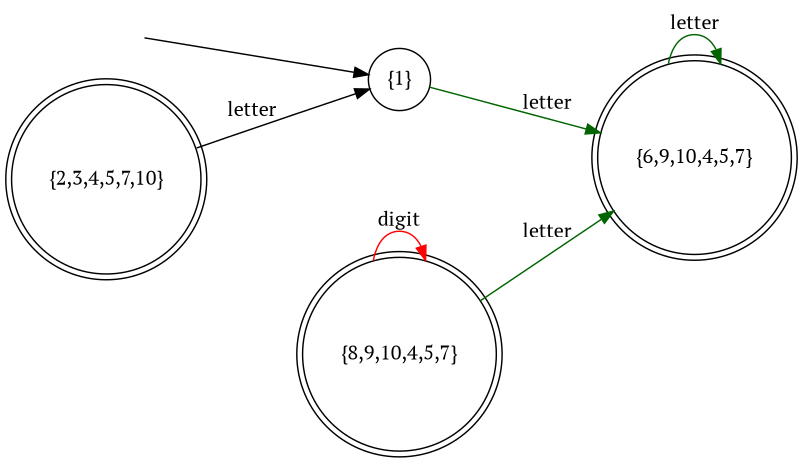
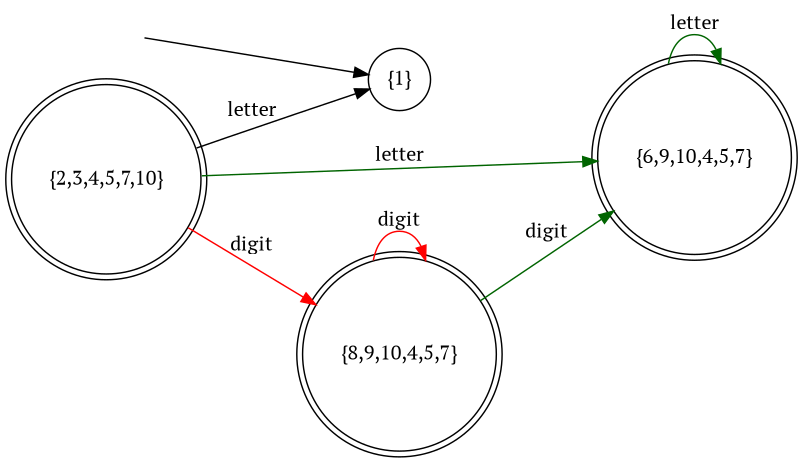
(508, 108) -> (392, 169)
(547, 232) -> (547, 232)
none -> (246, 263)
